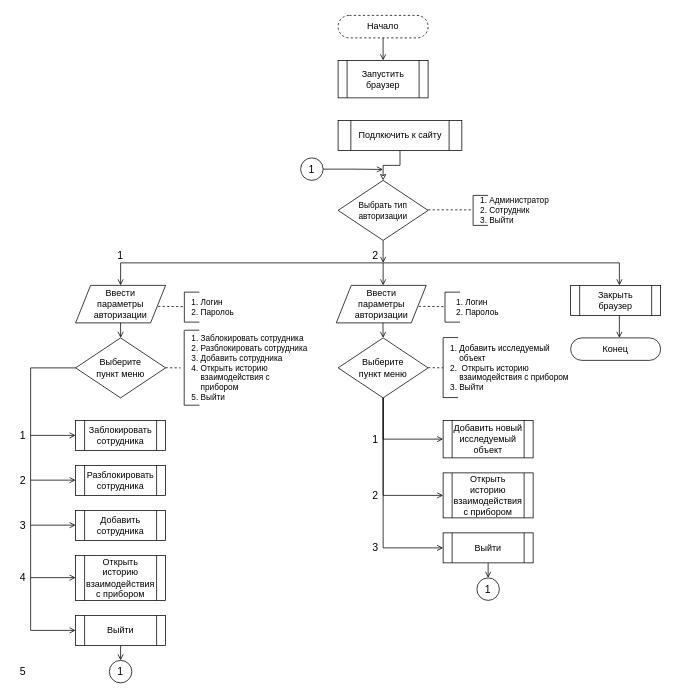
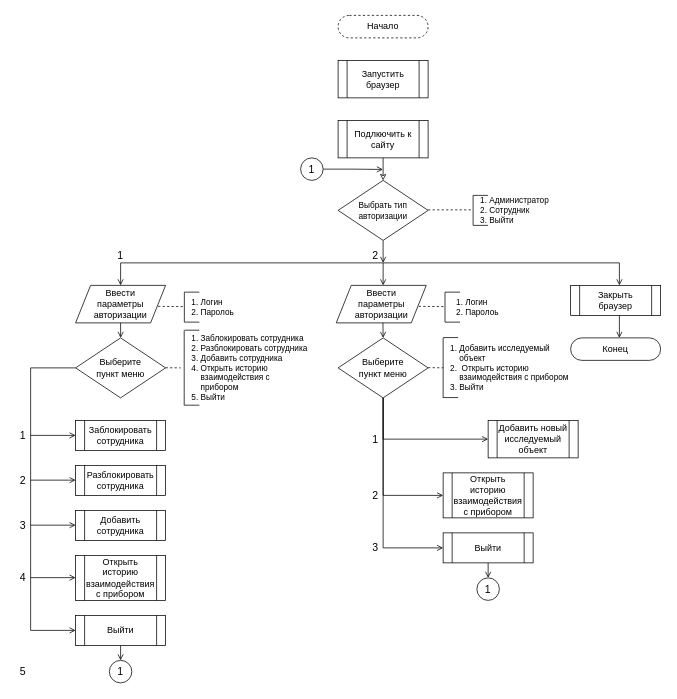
(383, 48) -> none
(400, 135) -> (383, 139)
(488, 439) -> (533, 439)
